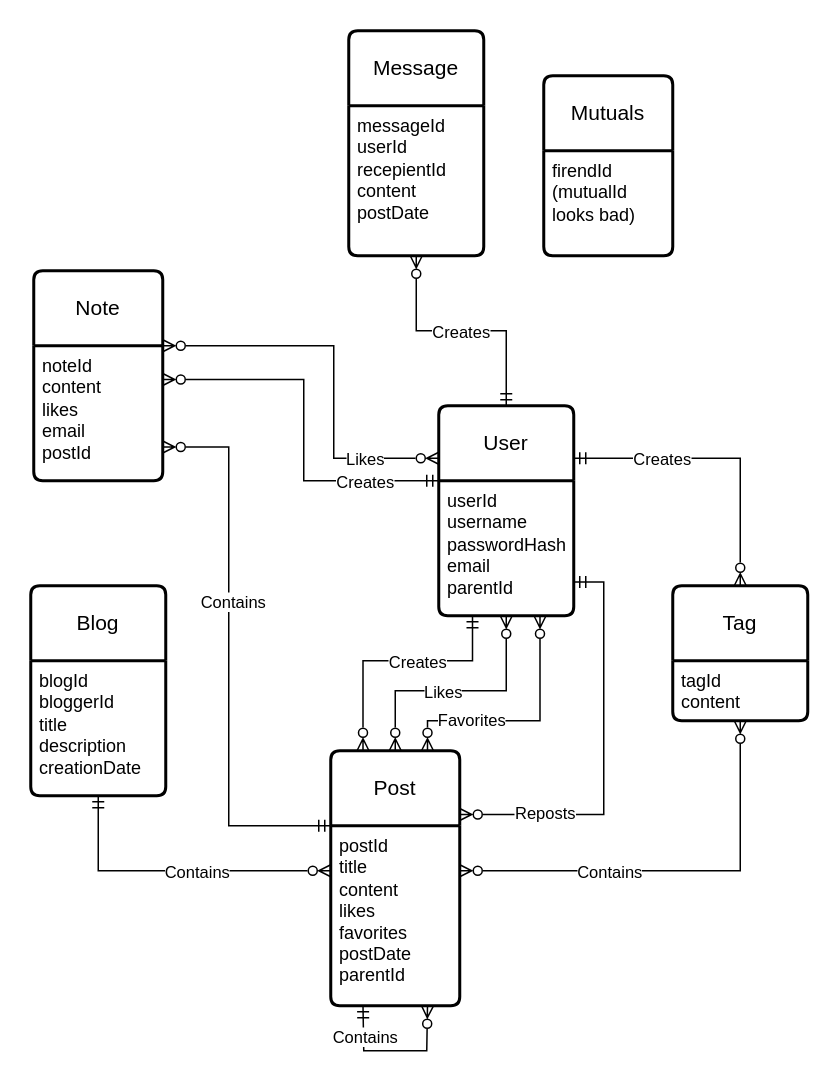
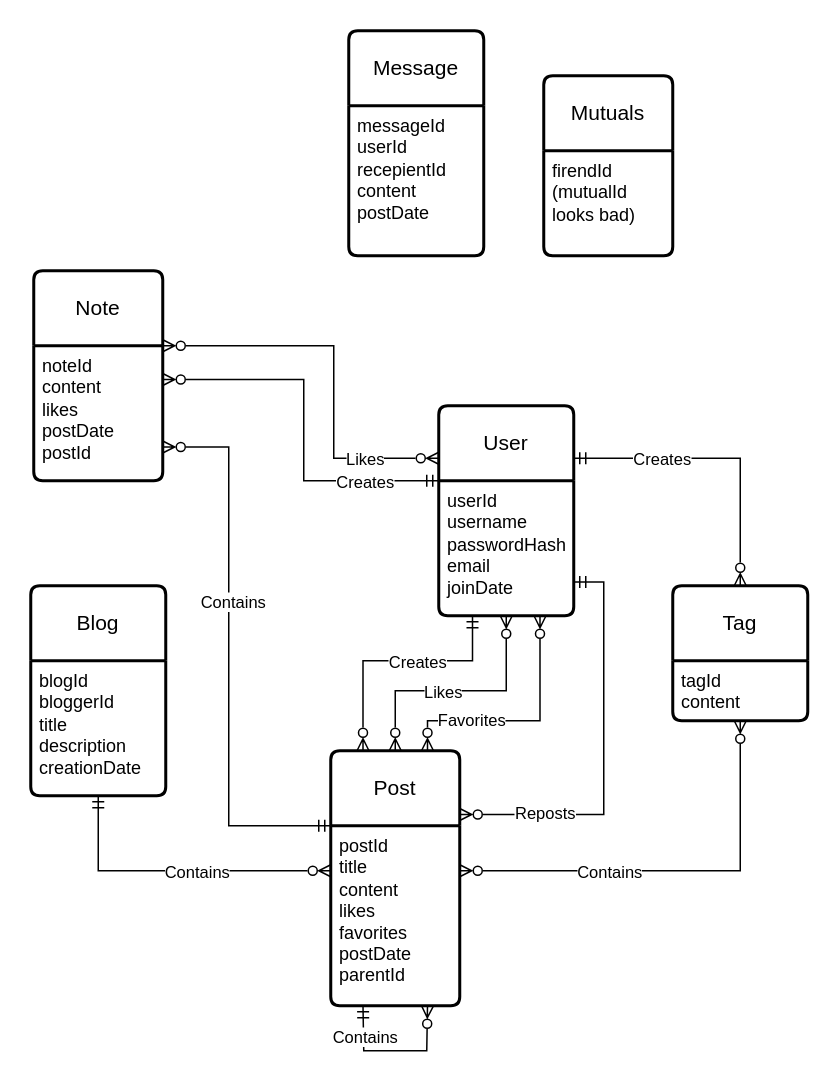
(473, 331) -> none
(78, 410) -> (83, 410)
(508, 545) -> (508, 545)
